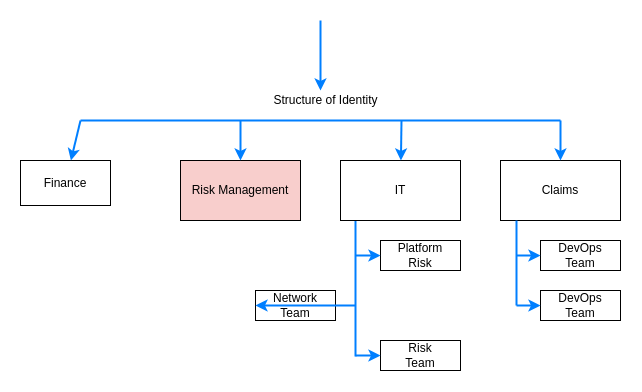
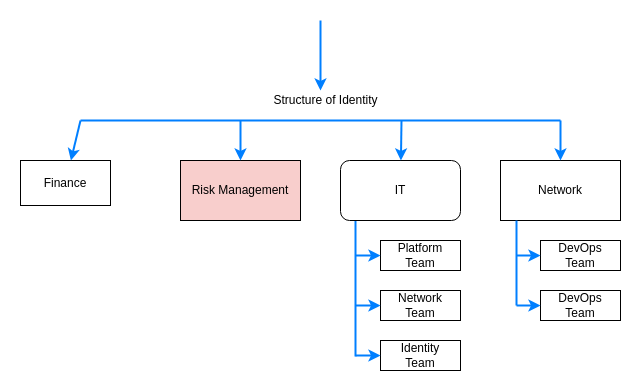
(401, 191) -> (401, 191)
(561, 191) -> (561, 191)
(421, 256) -> (421, 256)
(296, 306) -> (421, 306)
(421, 356) -> (421, 356)
